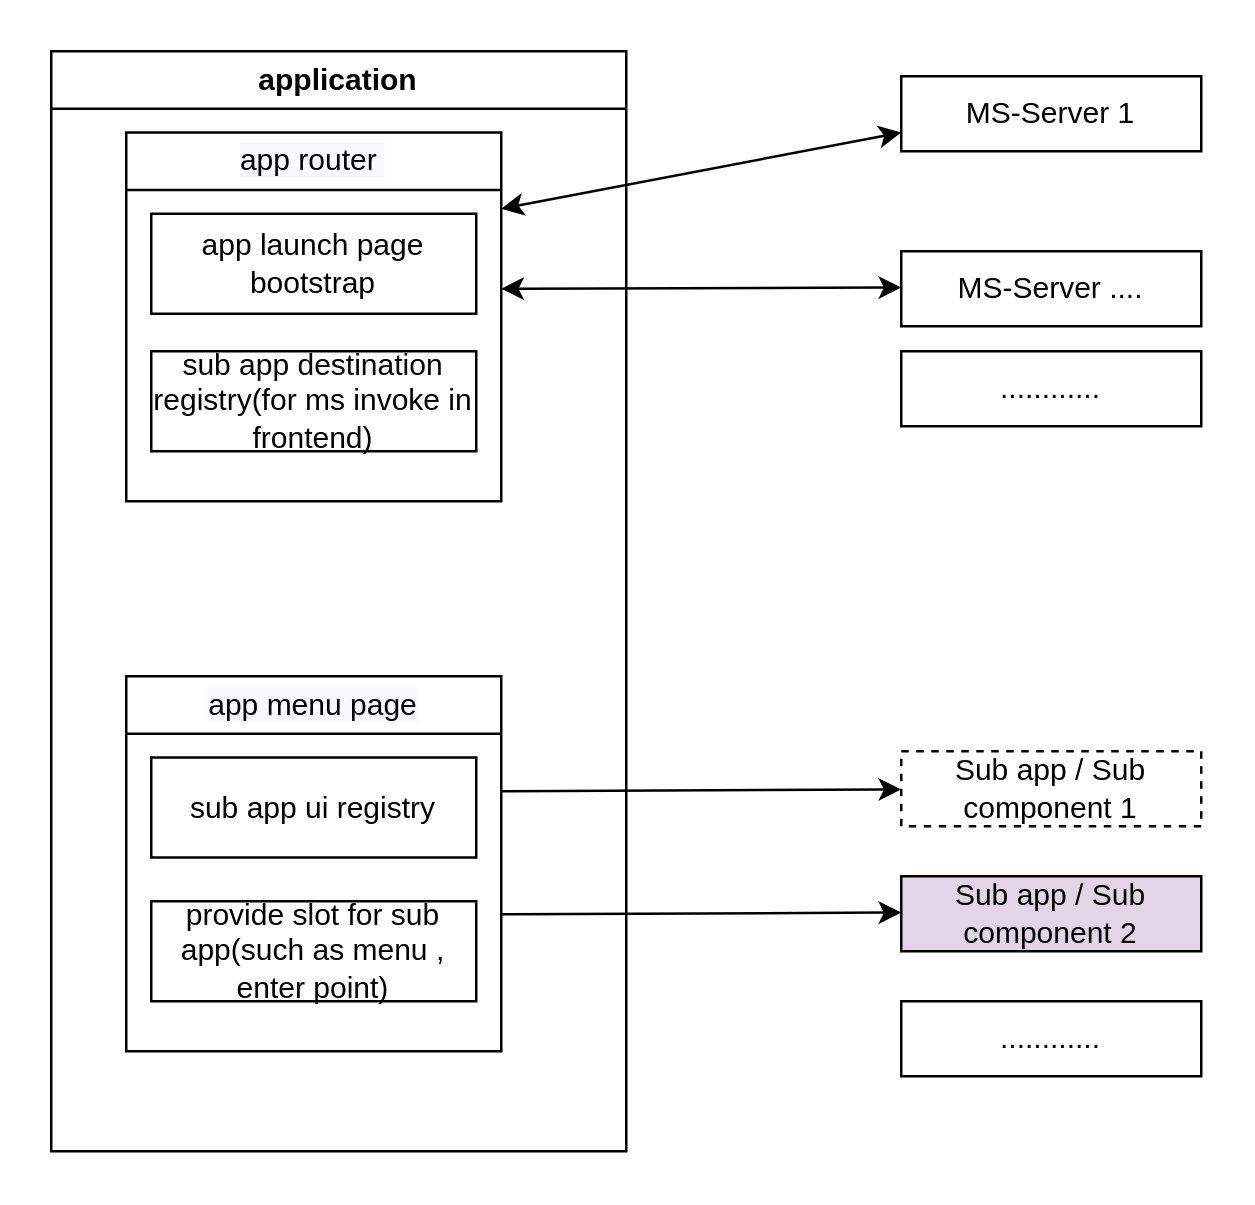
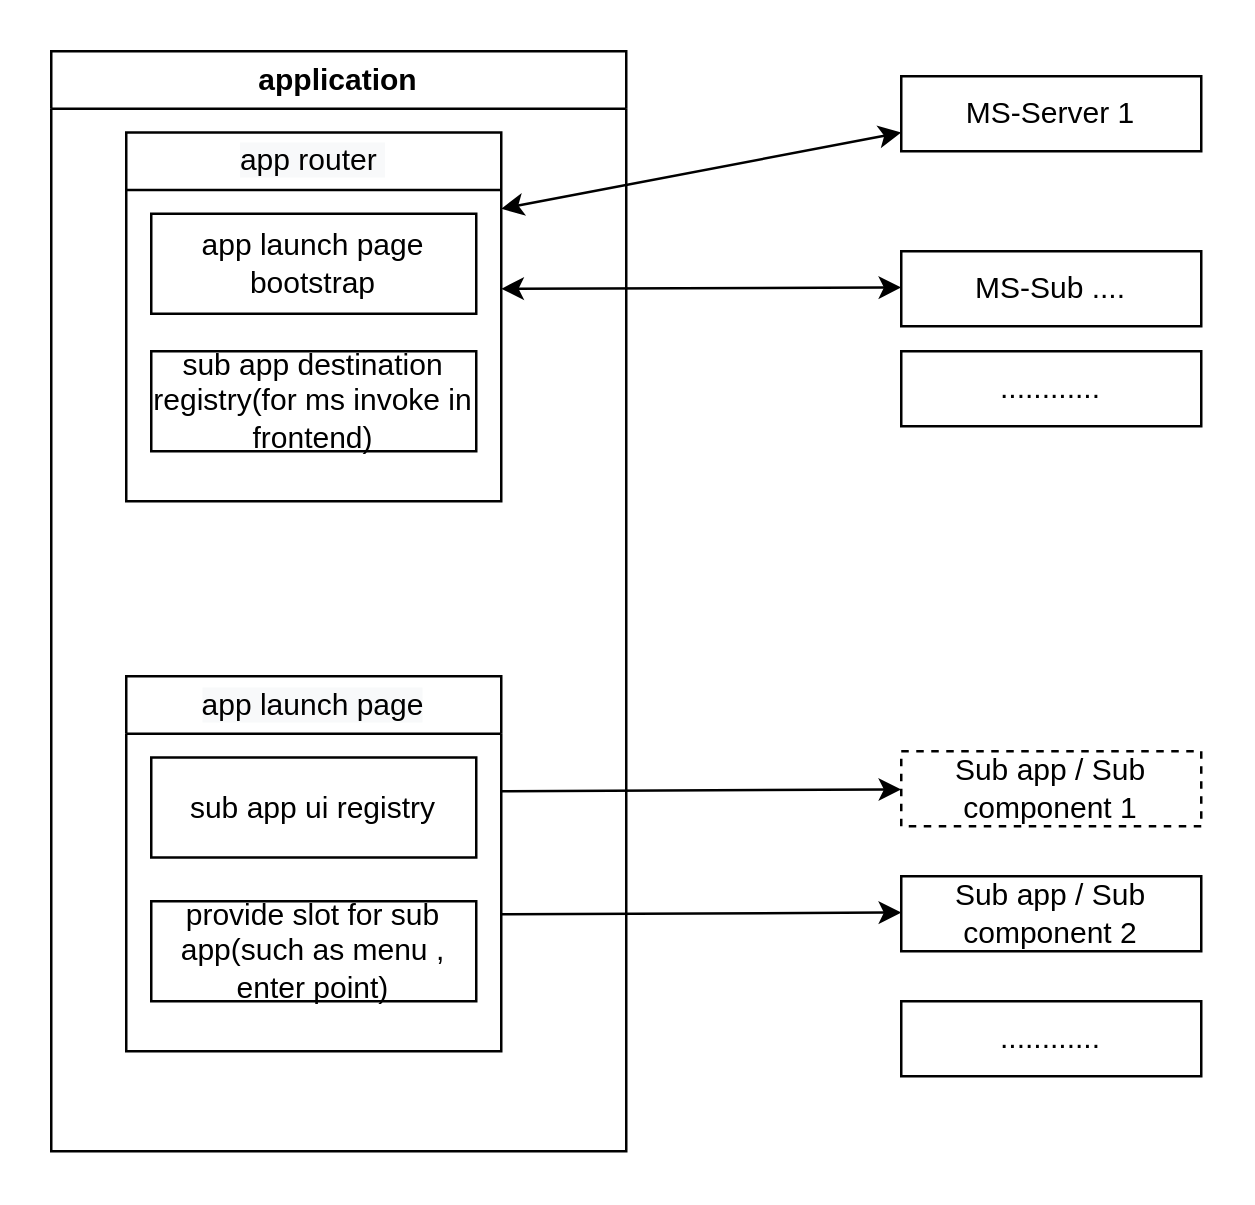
(1051, 289) -> (1051, 289)
(314, 706) -> (314, 706)
(1051, 914) -> (1051, 914)
